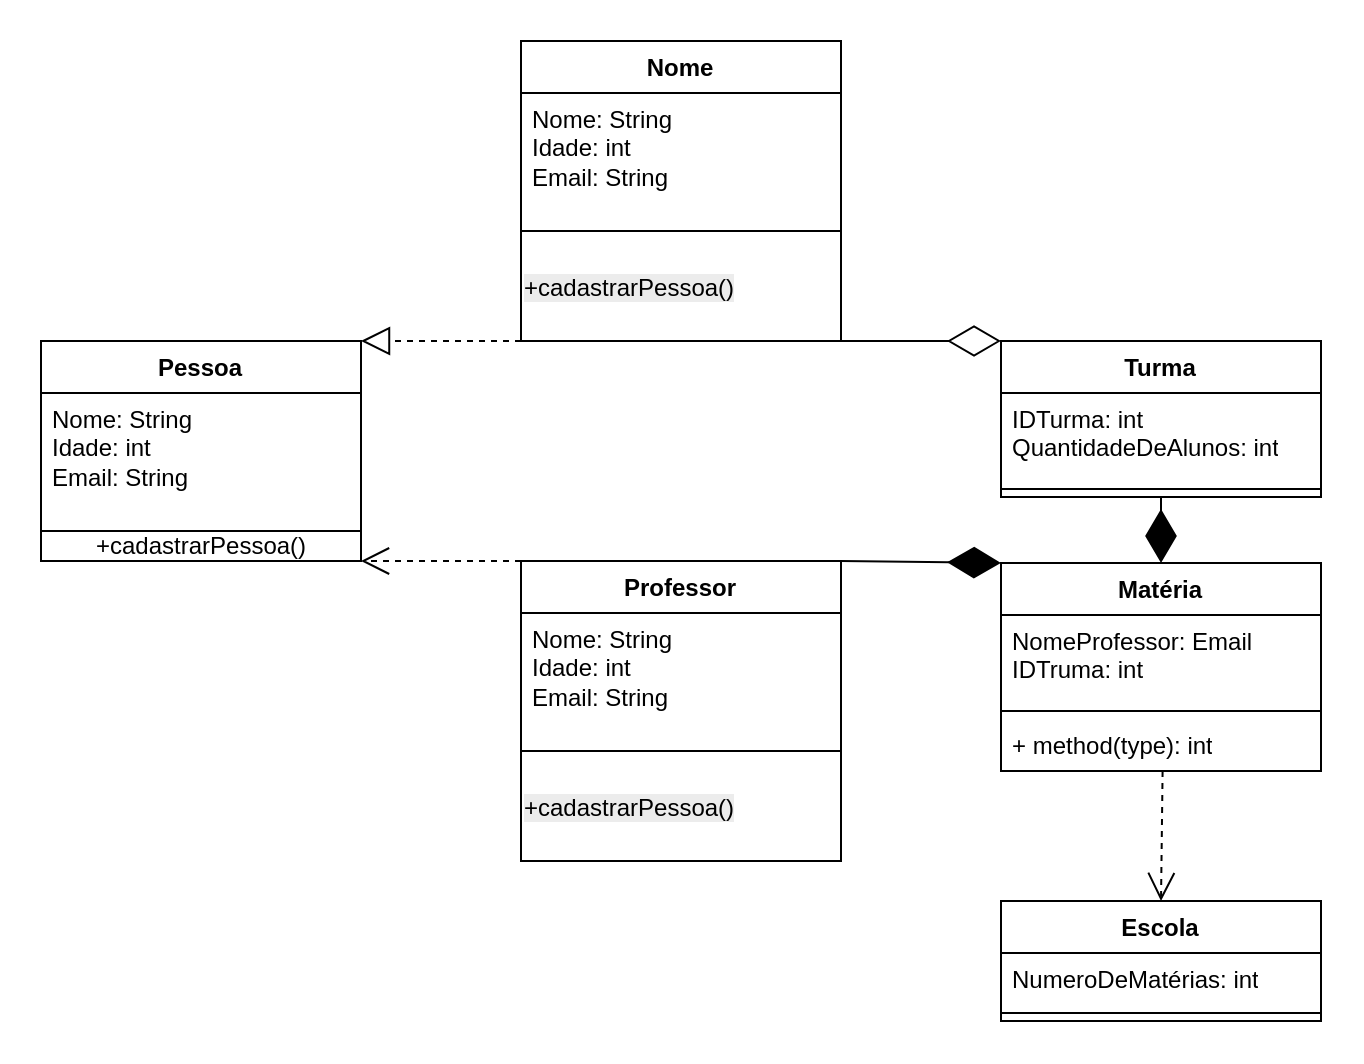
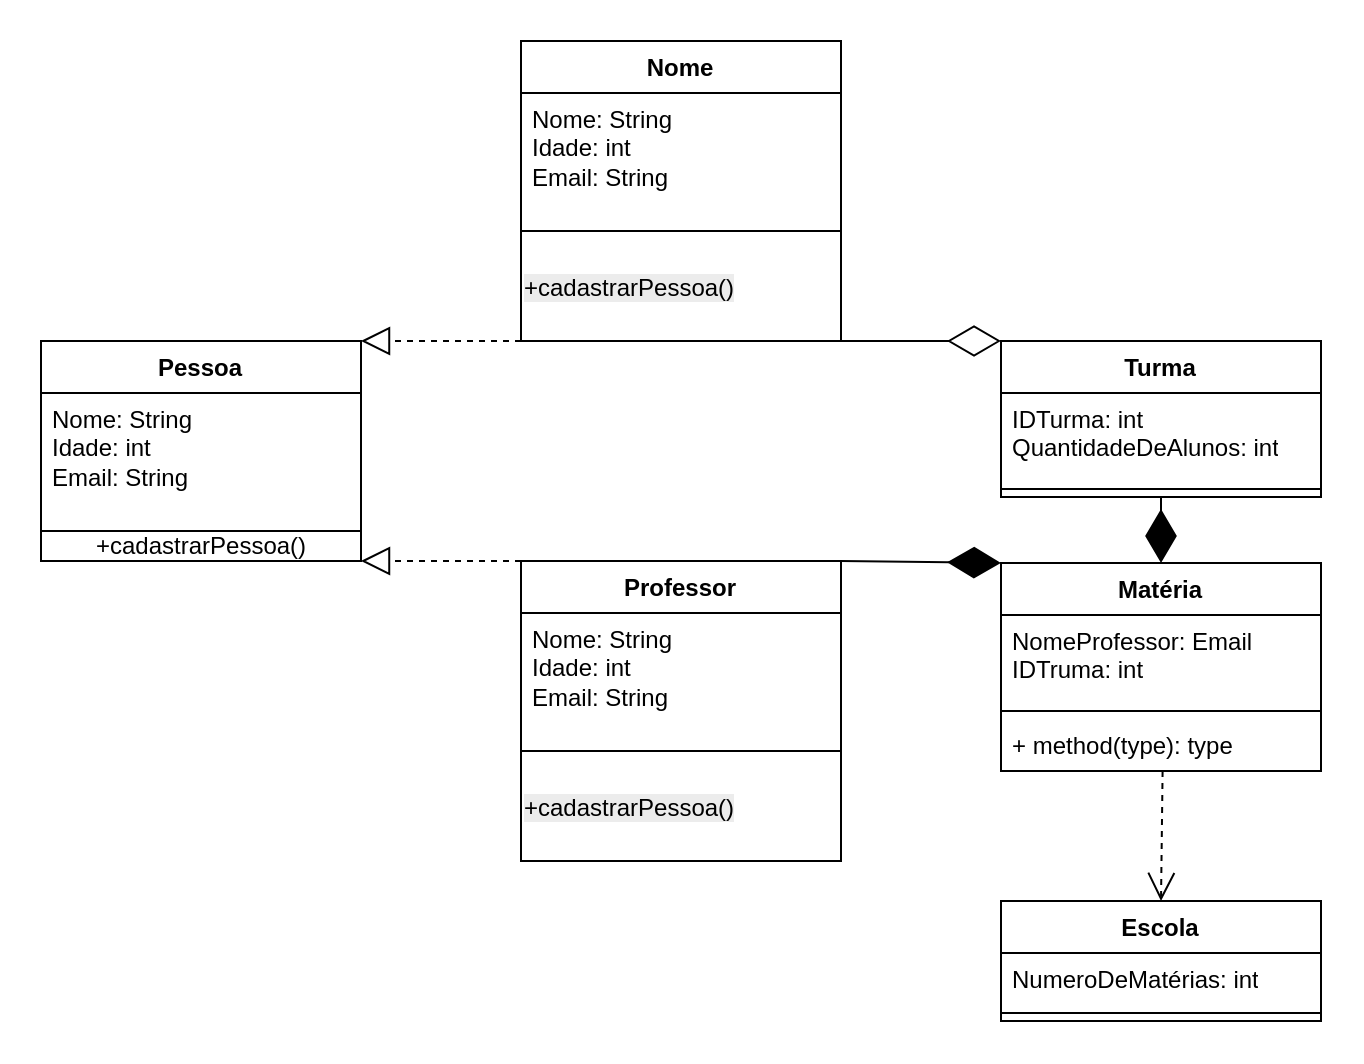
(381, 561) -> (390, 561)
(1128, 747) -> (1138, 747)
